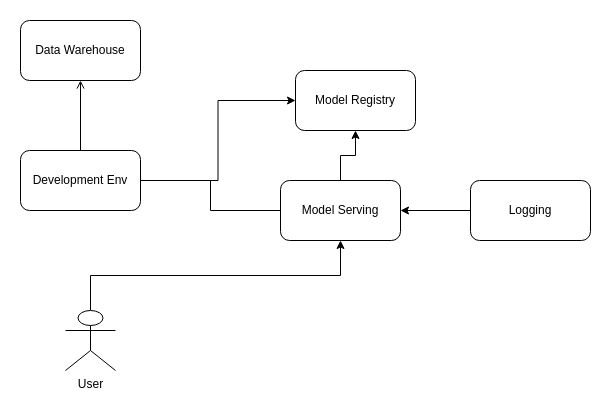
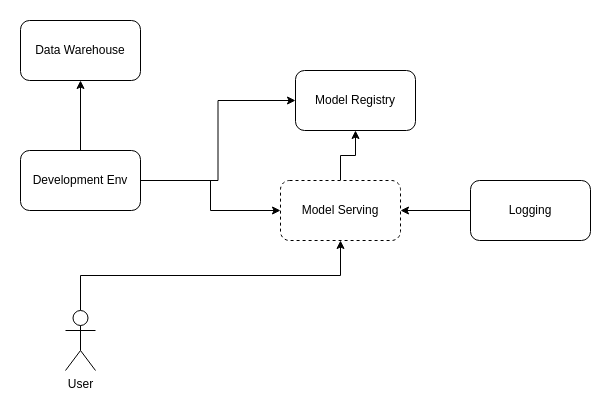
(81, 86) -> (81, 88)
(276, 211) -> (272, 211)
(341, 211) -> (341, 211)
(91, 341) -> (81, 341)
